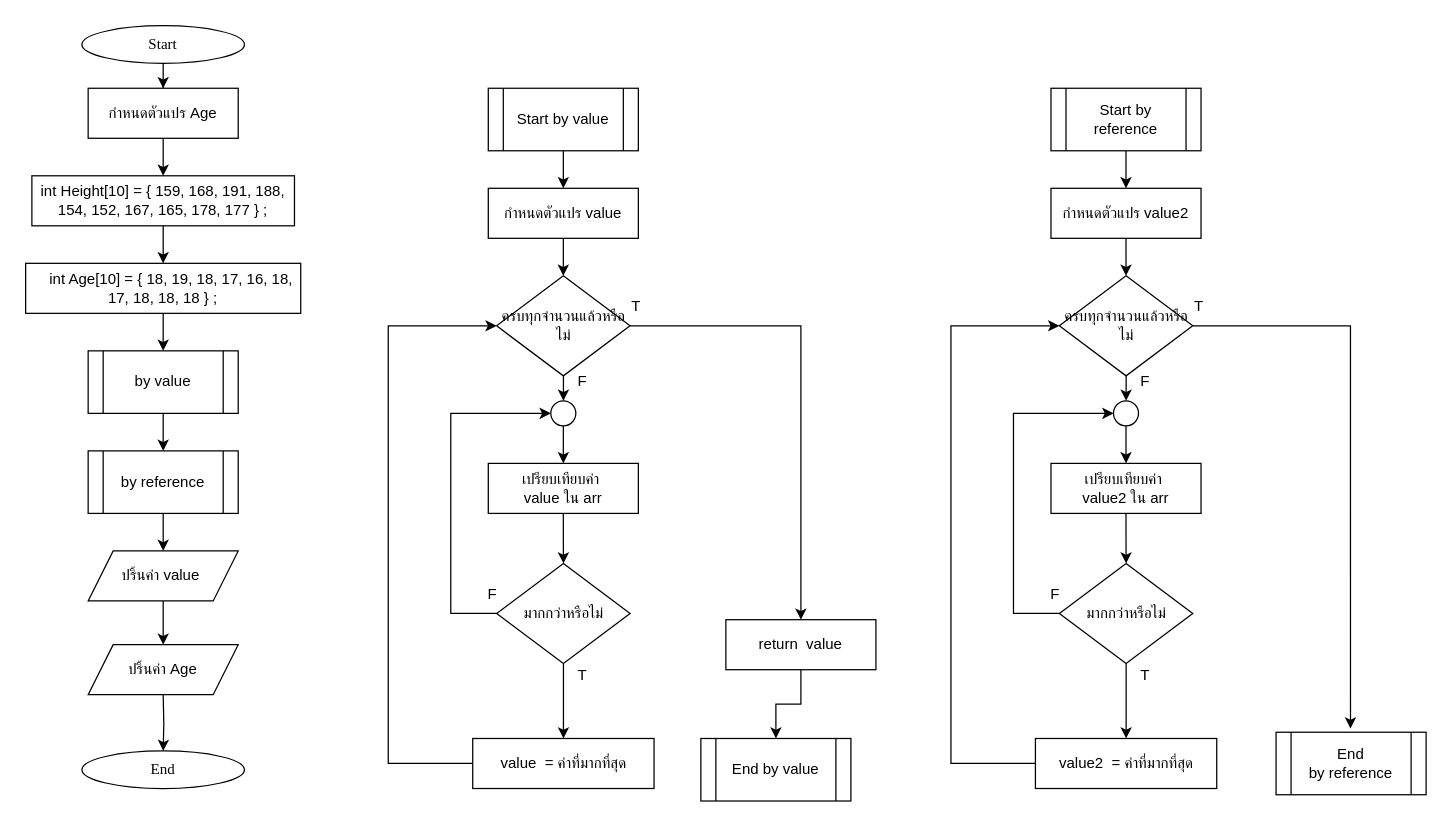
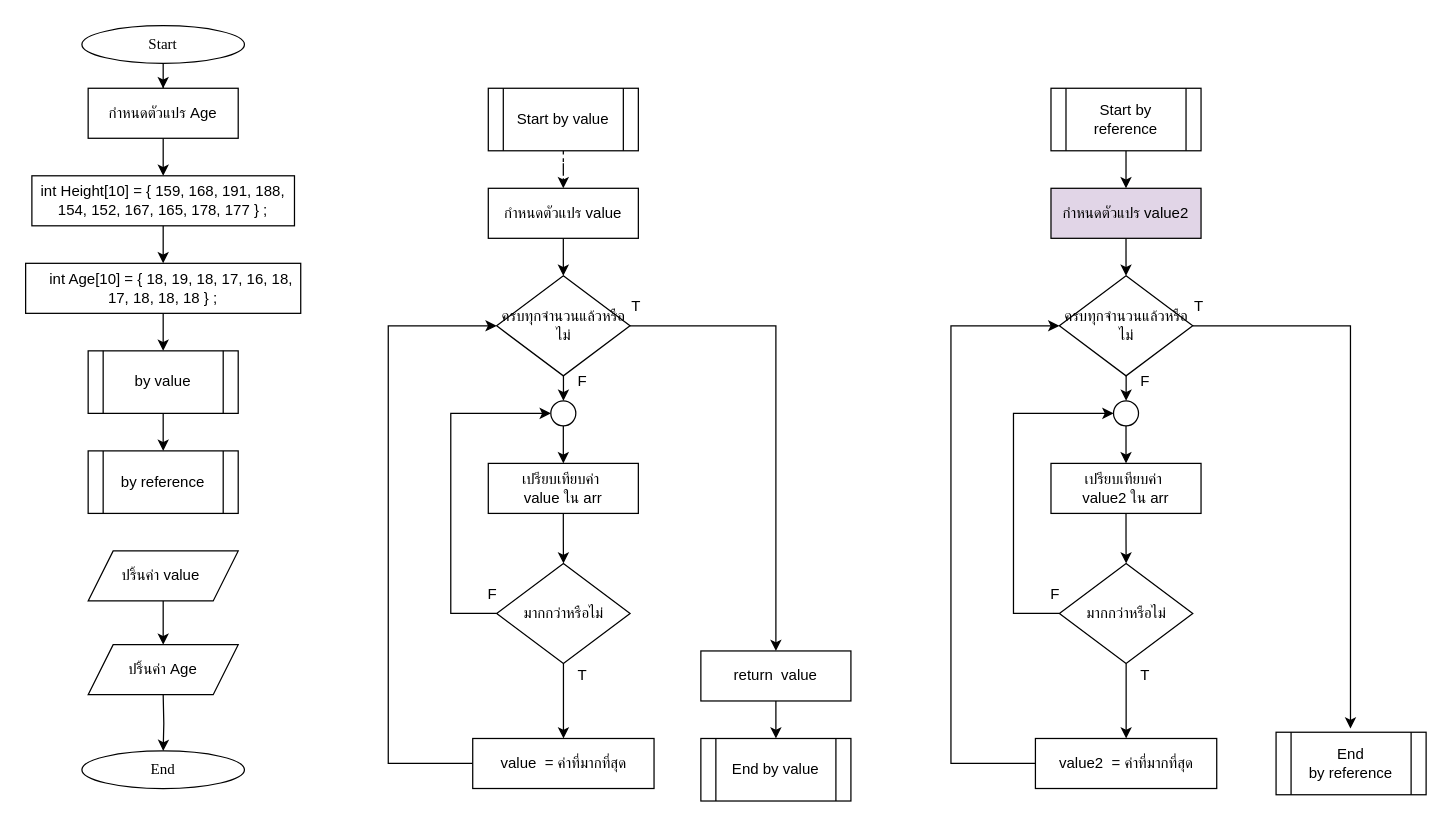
(563, 158) -> (563, 158)
(1126, 213) -> (1126, 213)
(163, 536) -> none
(801, 644) -> (776, 676)
